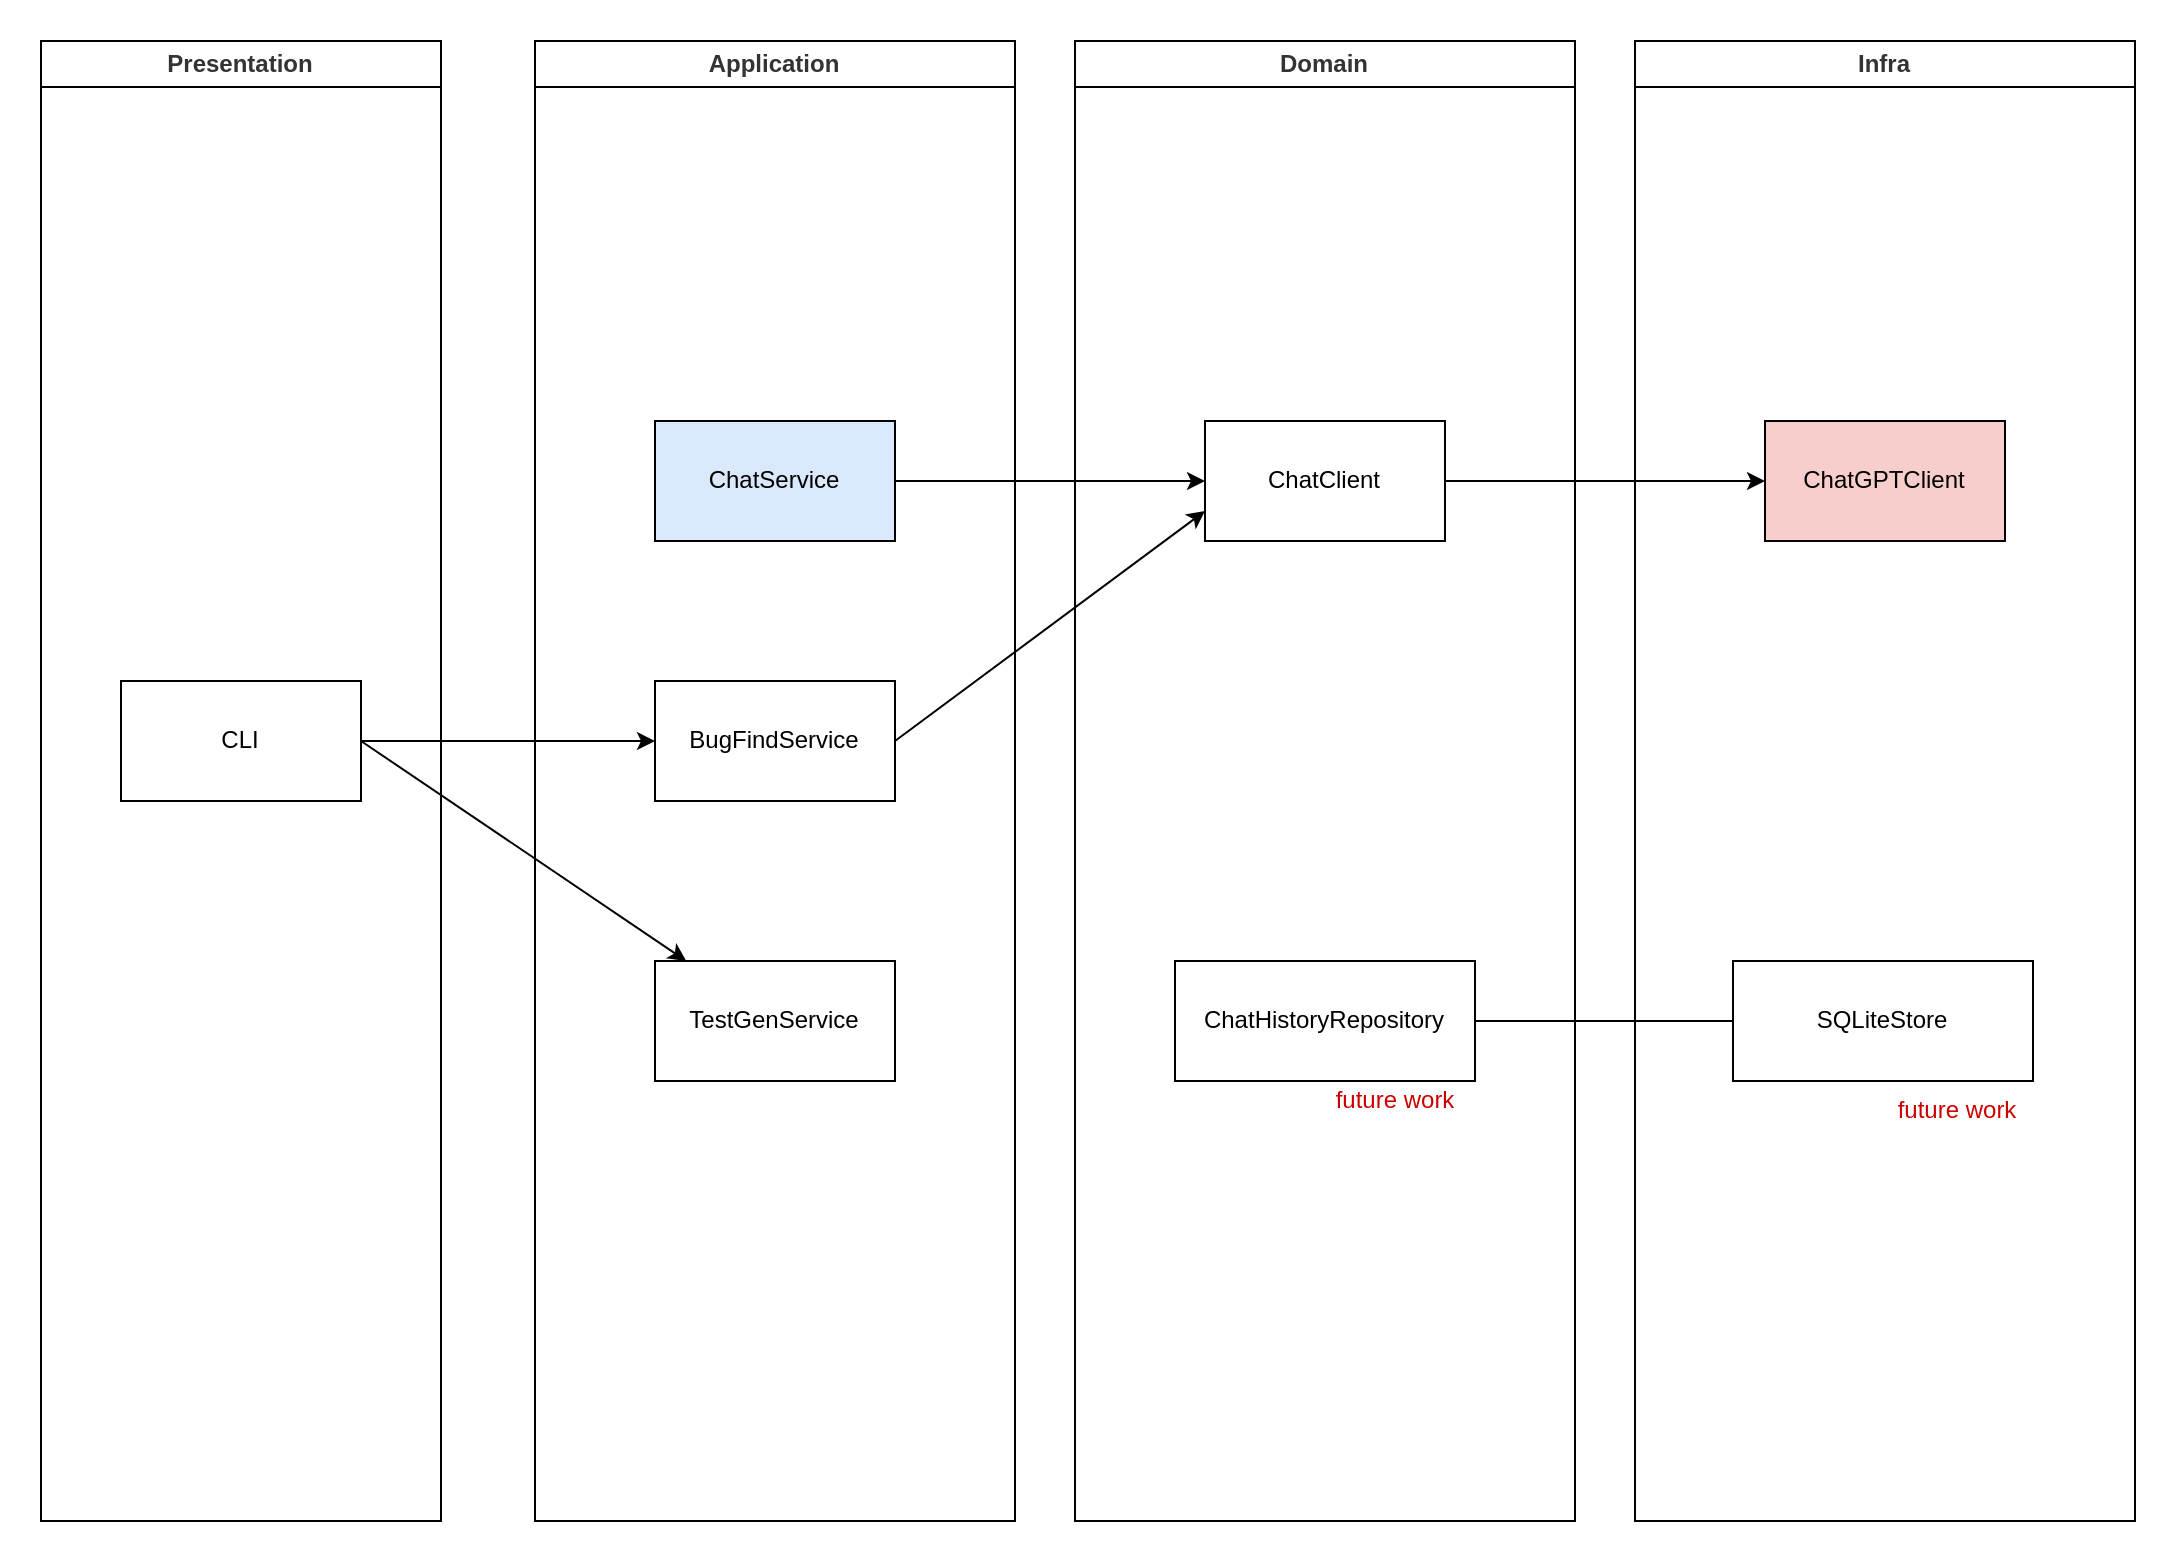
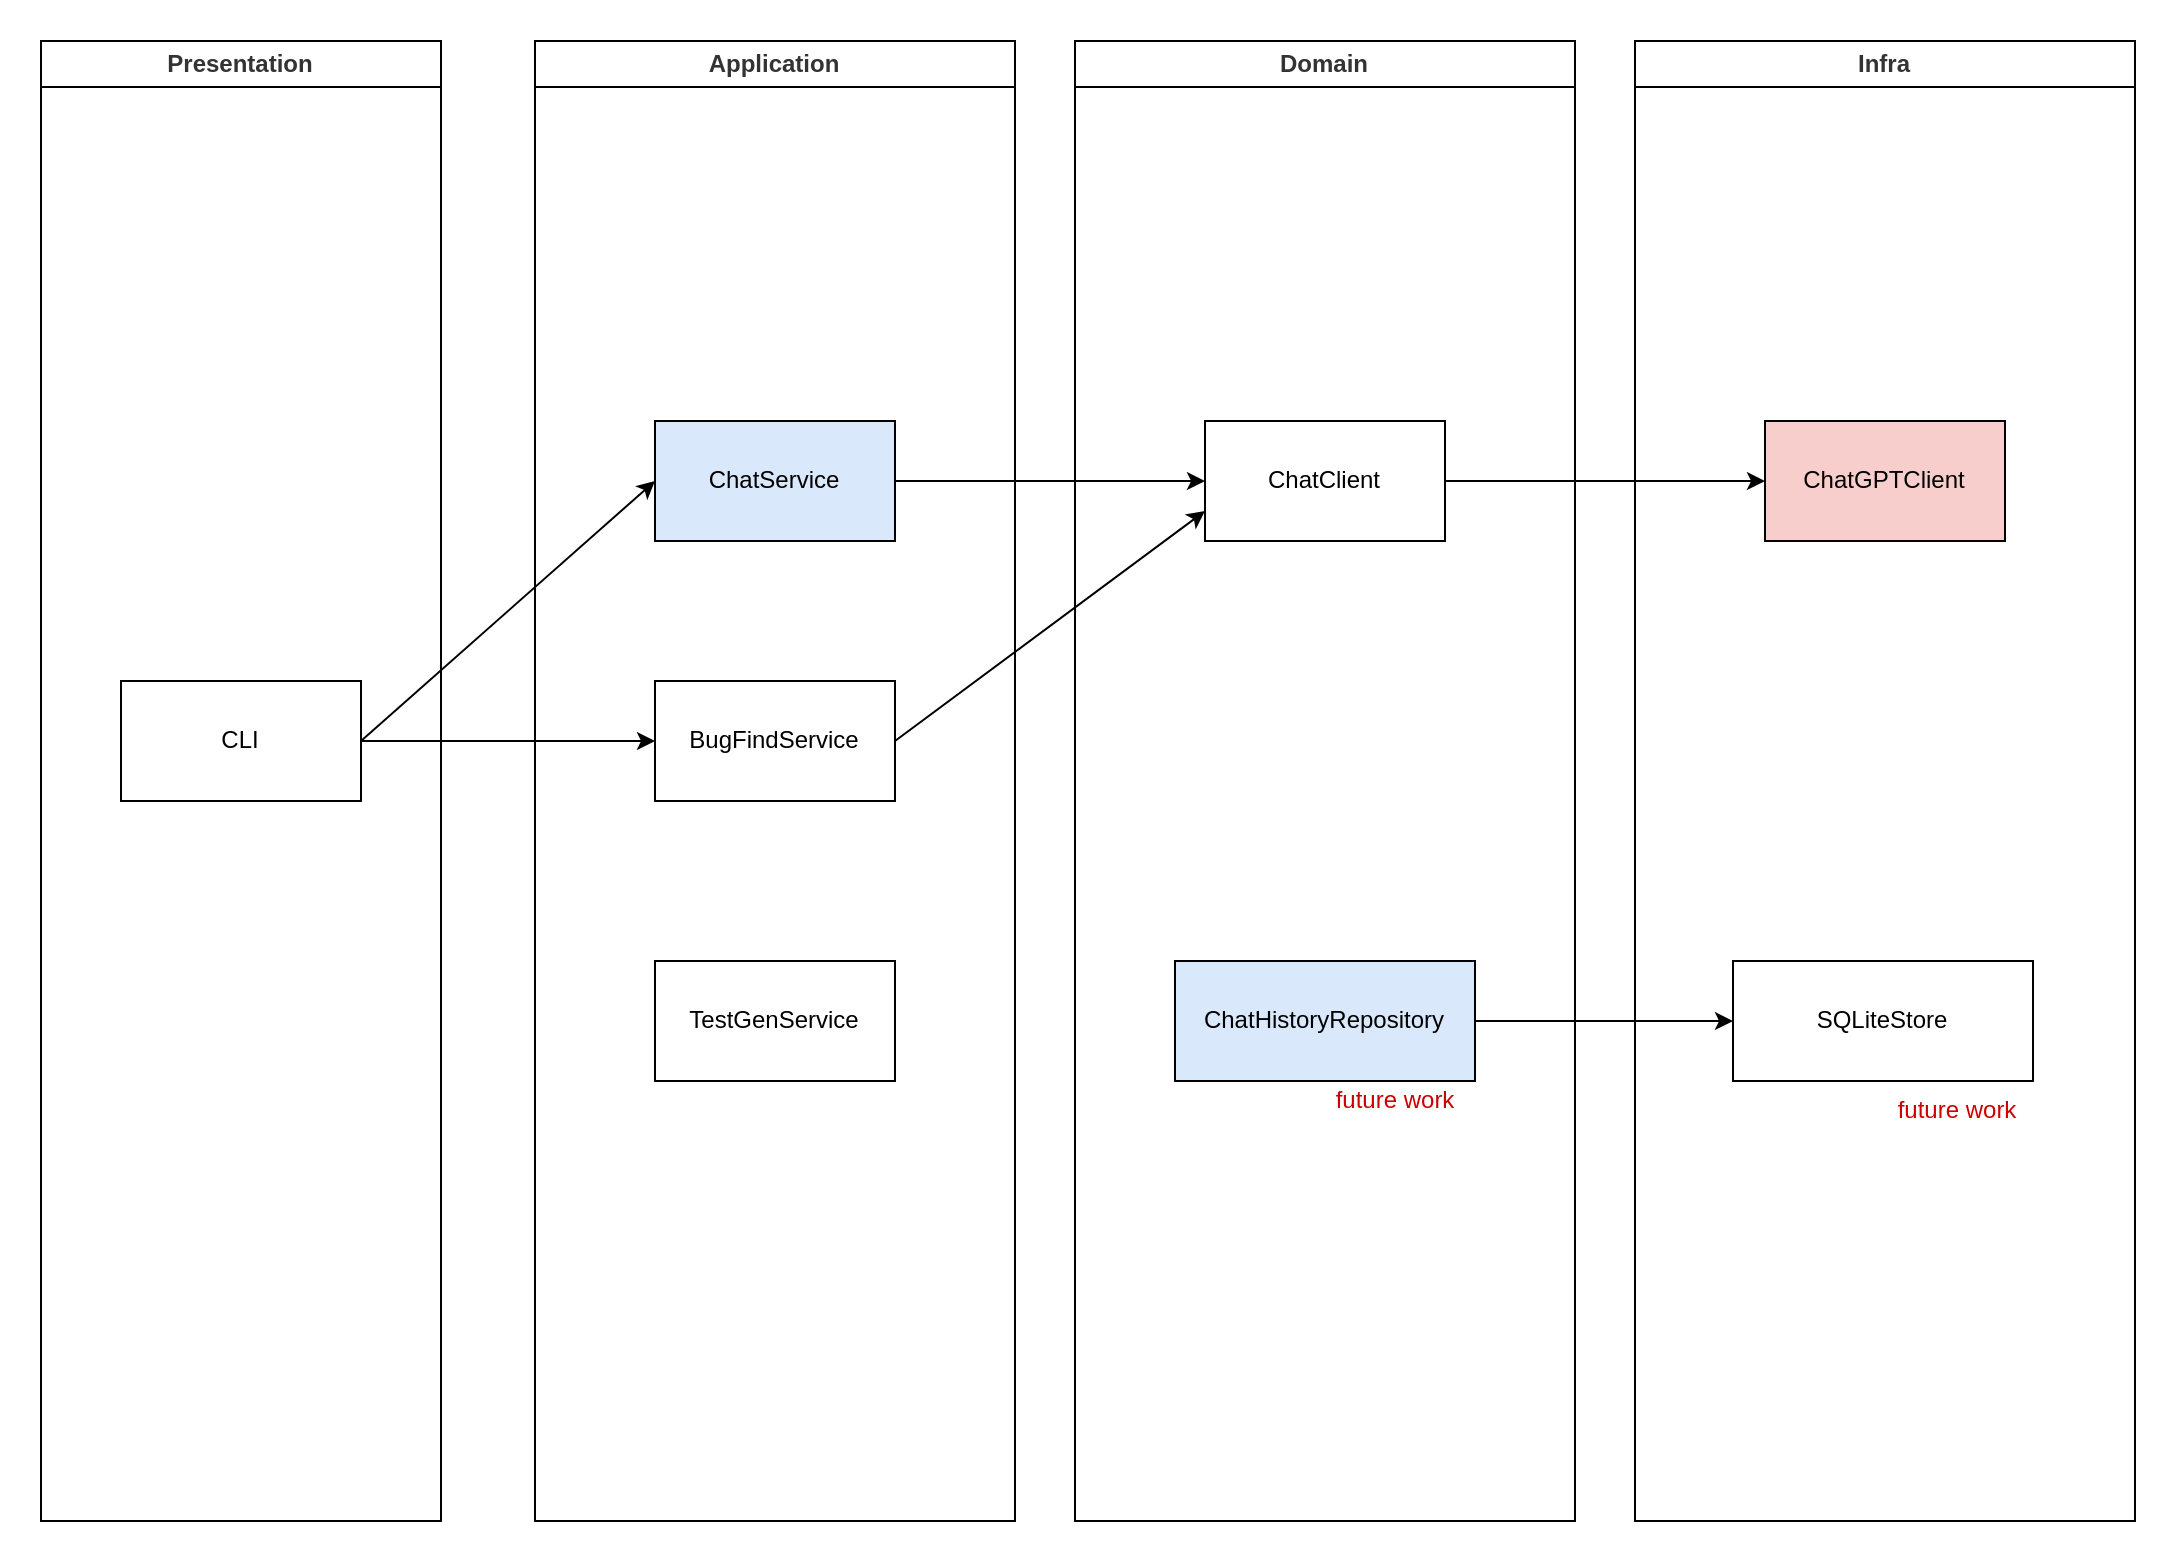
(607, 907) -> (592, 537)
(1325, 1021) -> (1325, 1021)
(1723, 1021) -> (1718, 1021)
